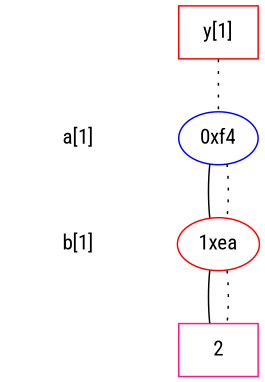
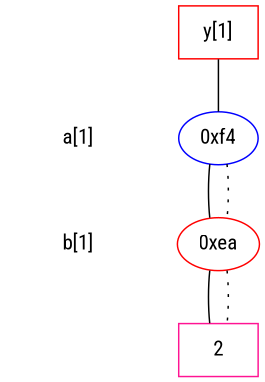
(218, 85) -> (218, 85)
(218, 244) -> (218, 244)
